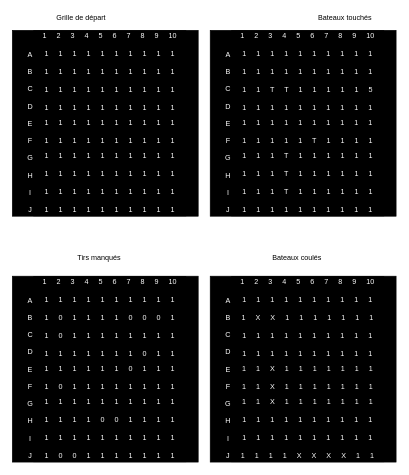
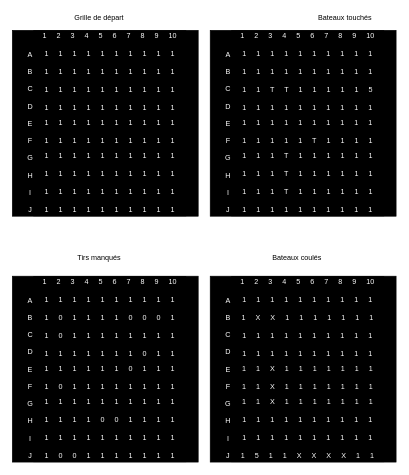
(81, 18) -> (99, 18)
(308, 456) -> (308, 456)
